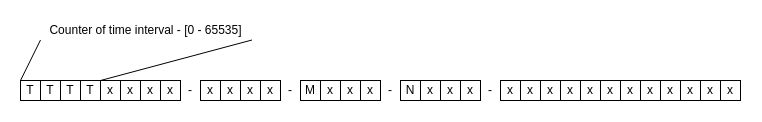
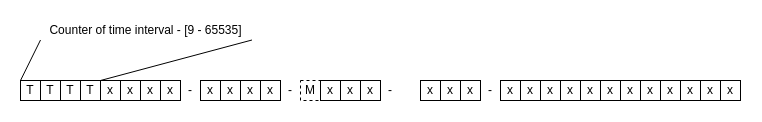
(146, 31) -> (146, 31)
(311, 91) -> (311, 91)
(411, 91) -> none
